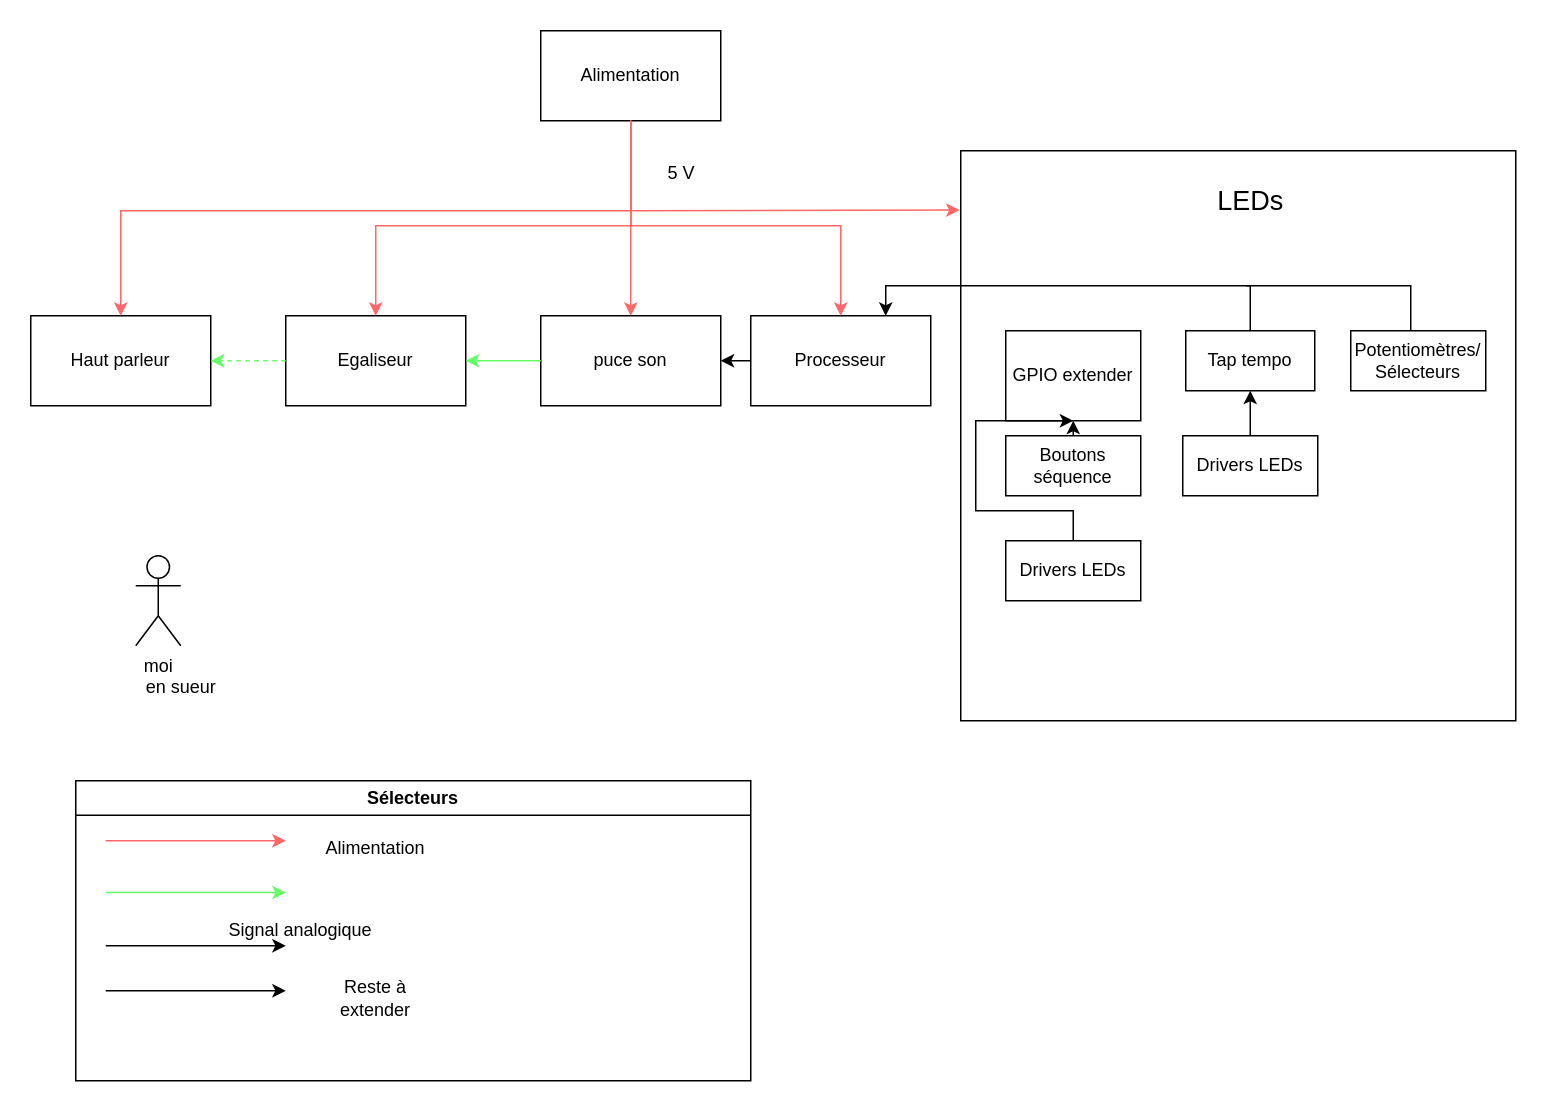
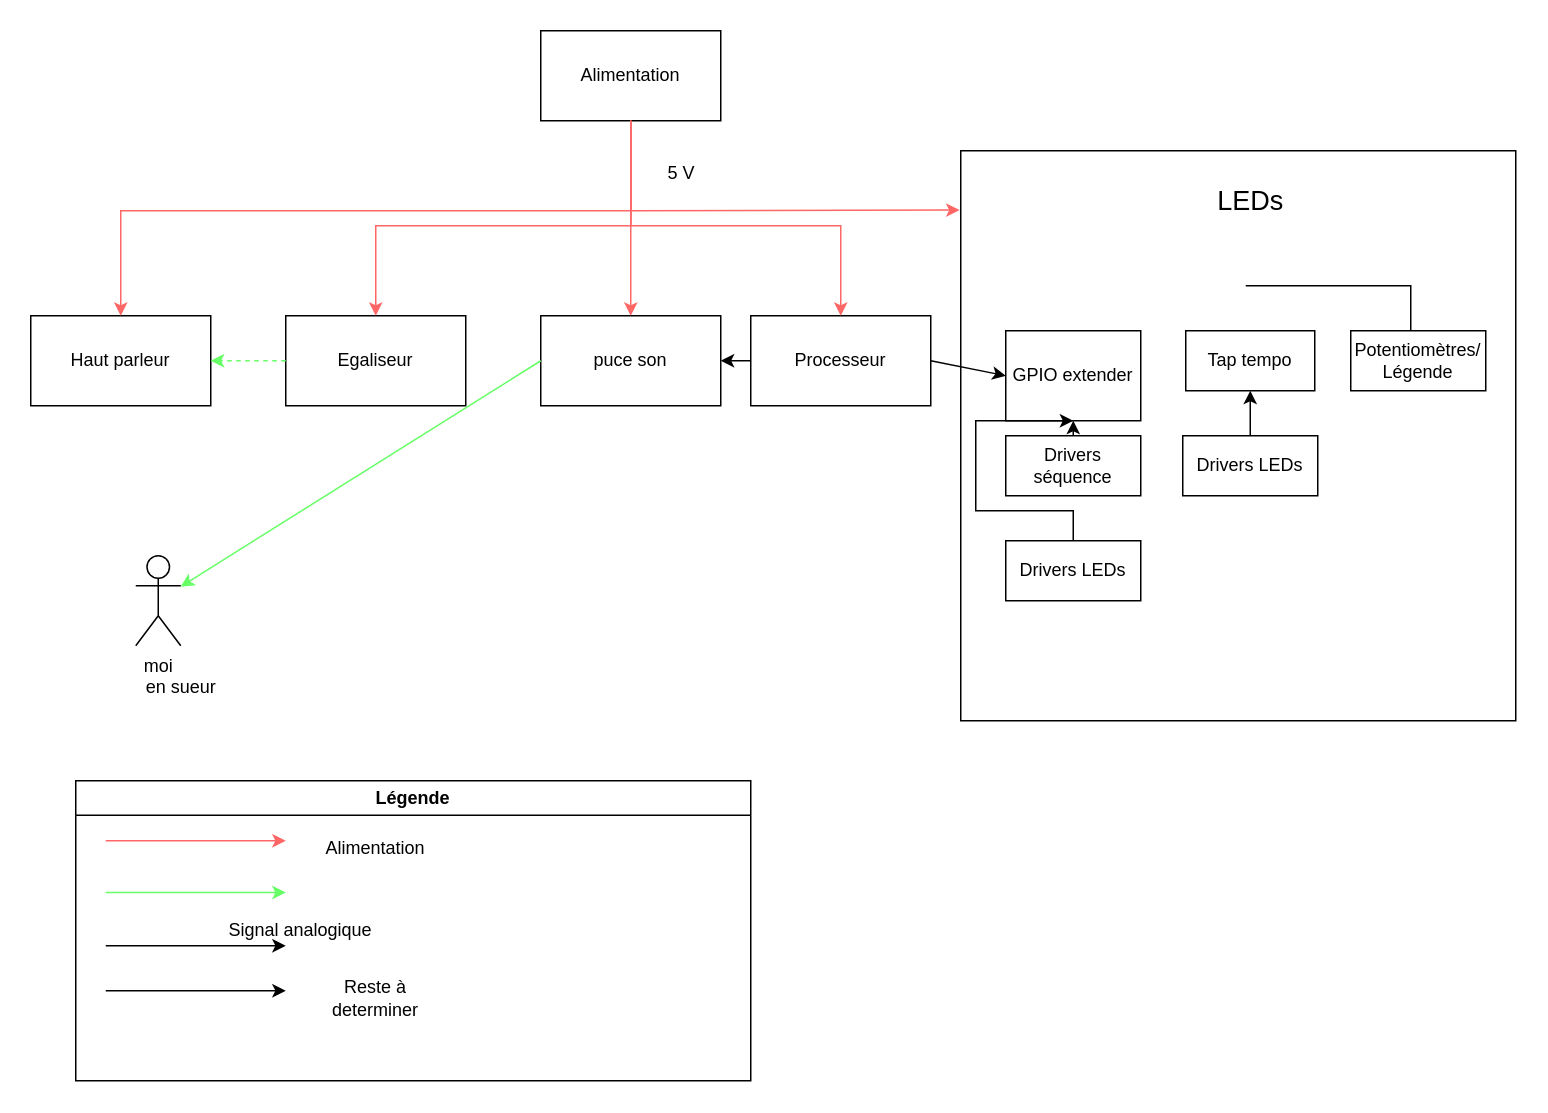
(1081, 286) -> none
(509, 361) -> (365, 471)
(1418, 361) -> (1418, 361)
none -> (964, 367)
(1073, 466) -> (1073, 466)
(413, 799) -> (413, 799)
(376, 998) -> (376, 998)
